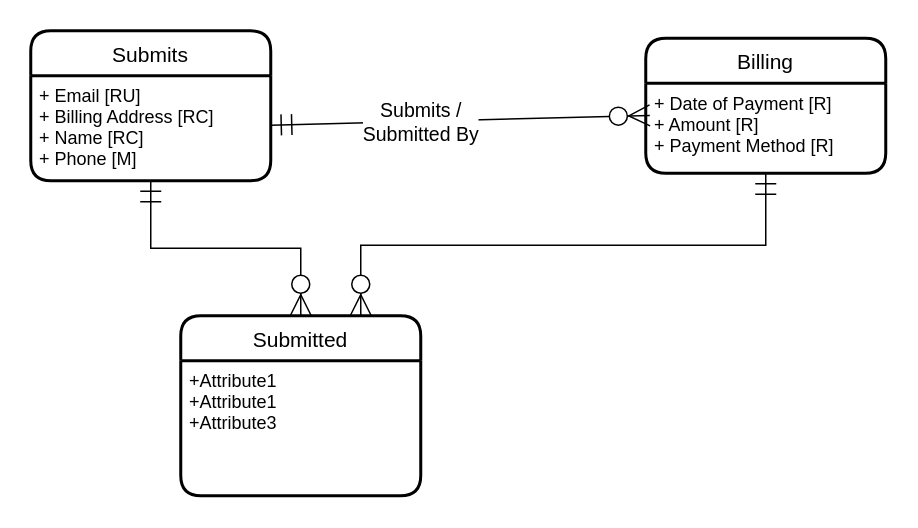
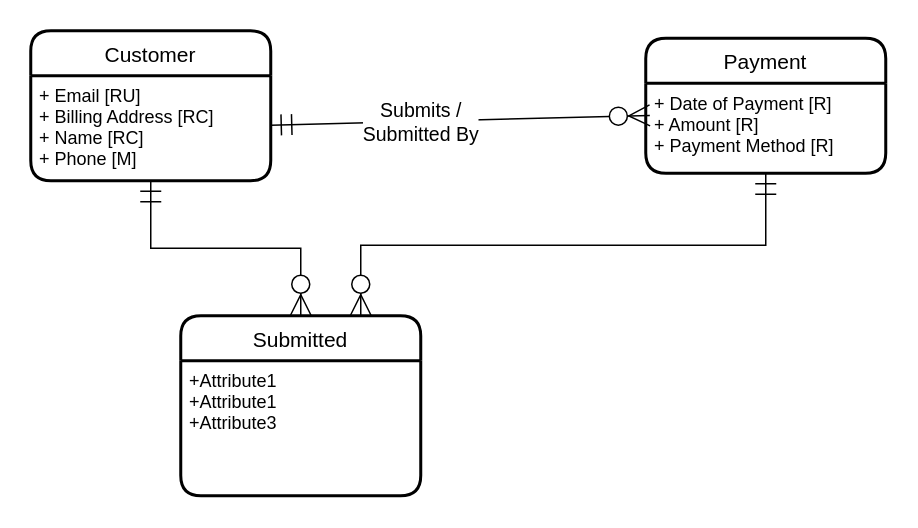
(150, 55) -> (150, 55)
(765, 62) -> (765, 62)
